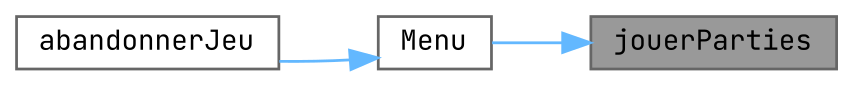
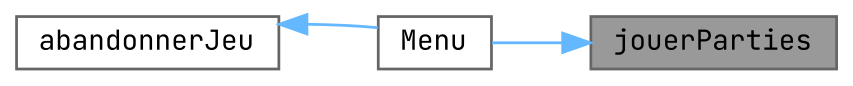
(315, 61) -> (342, 25)
